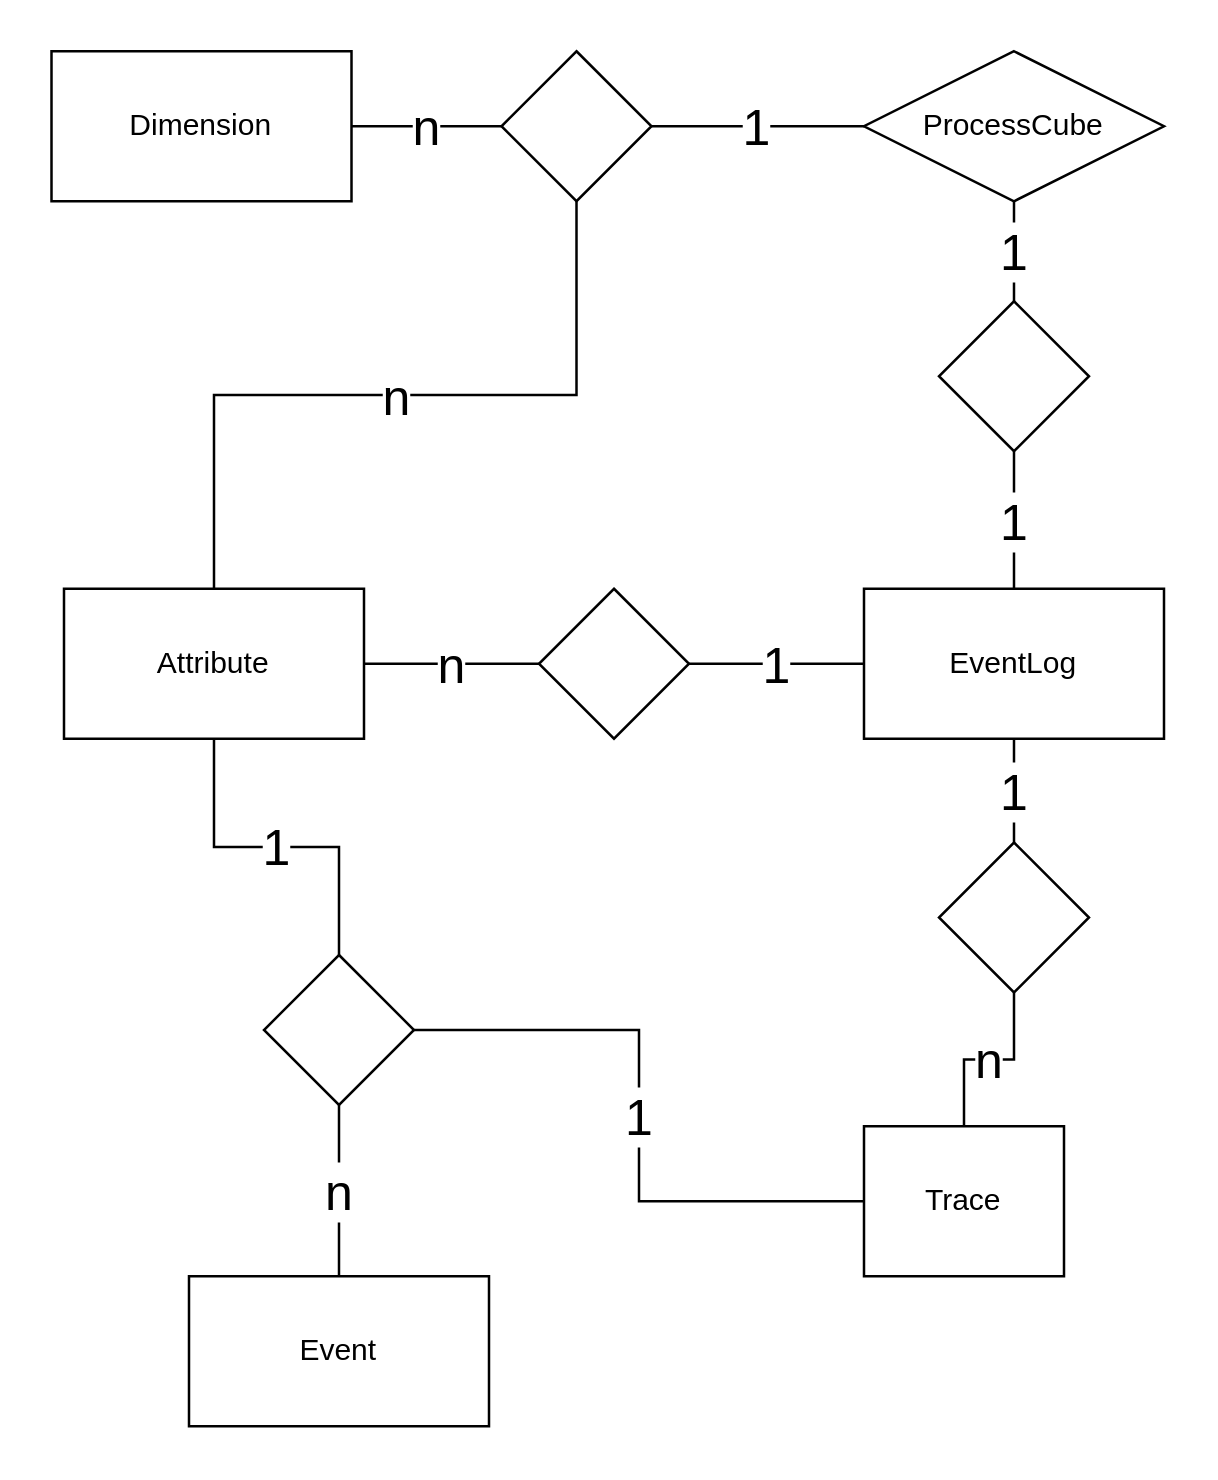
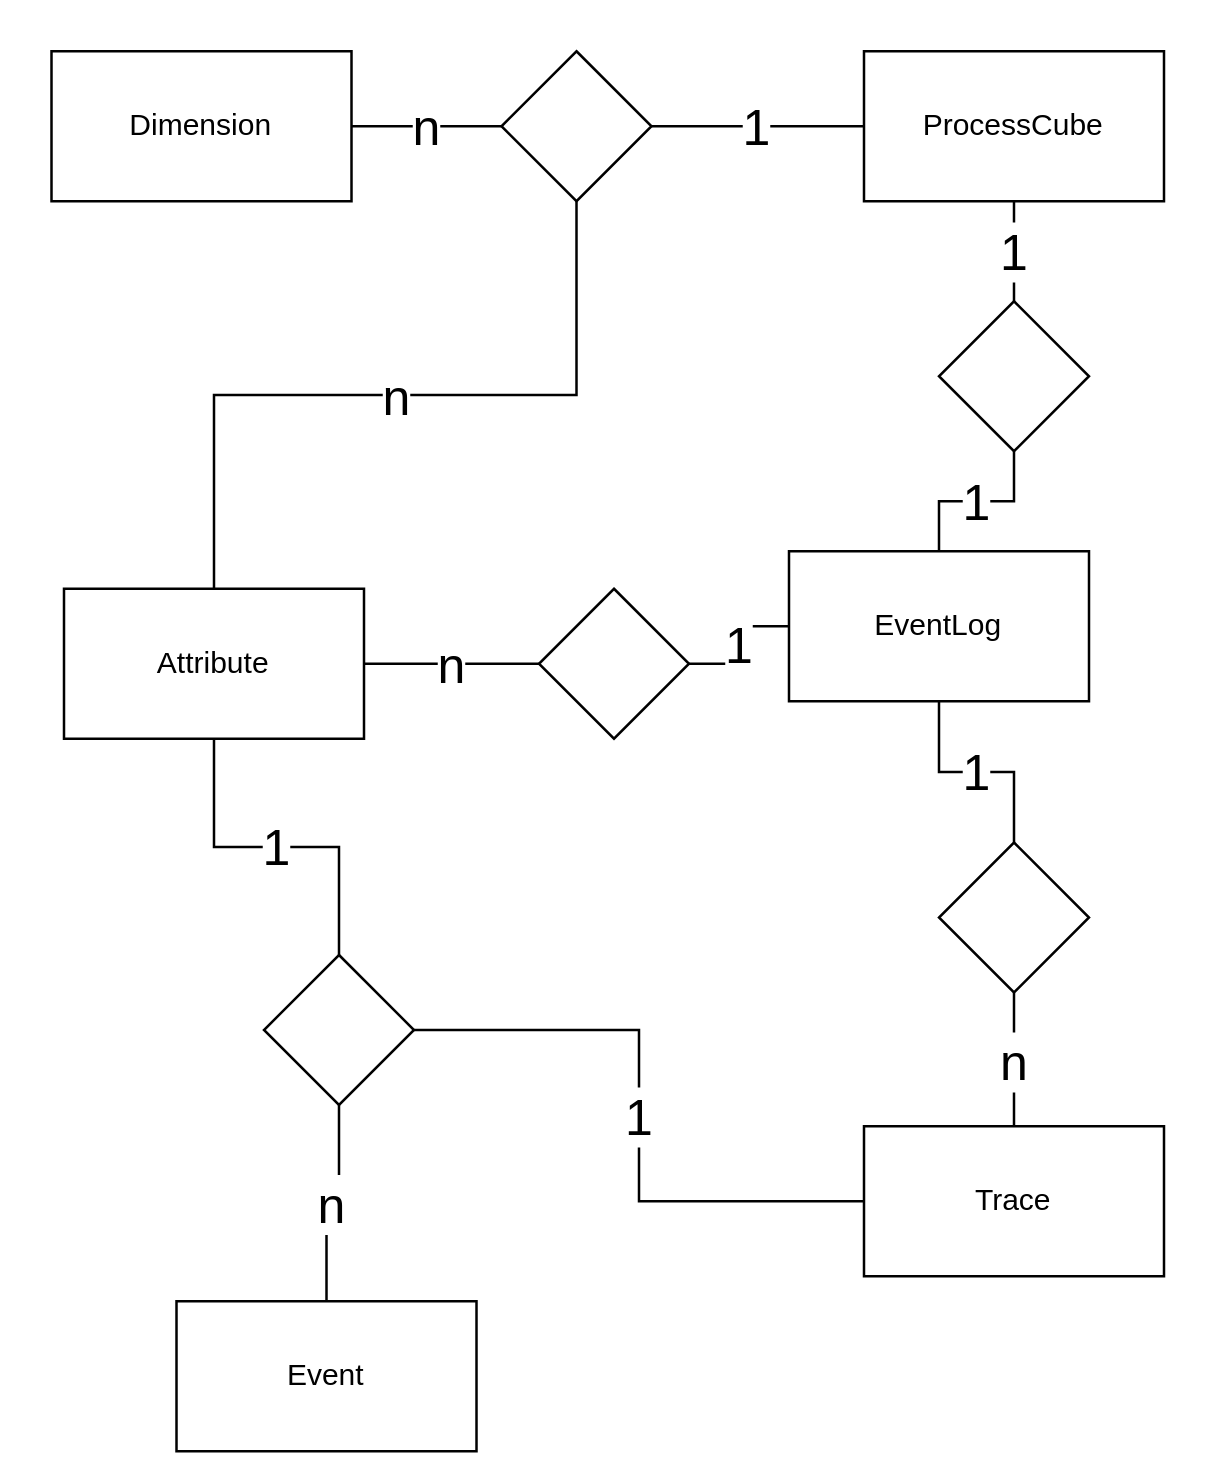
(1014, 126) -> (1014, 126)
(1014, 664) -> (939, 626)
(964, 1201) -> (1014, 1201)
(339, 1351) -> (326, 1376)
